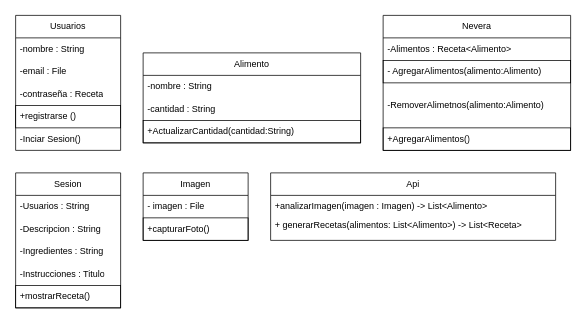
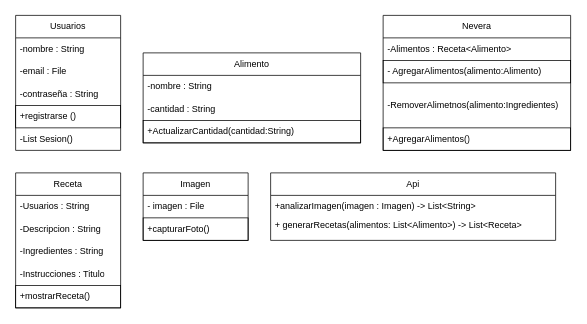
(67, 94) -> (66, 94)
(470, 105) -> (477, 105)
(57, 139) -> (52, 139)
(68, 184) -> (68, 184)
(388, 207) -> (384, 207)
